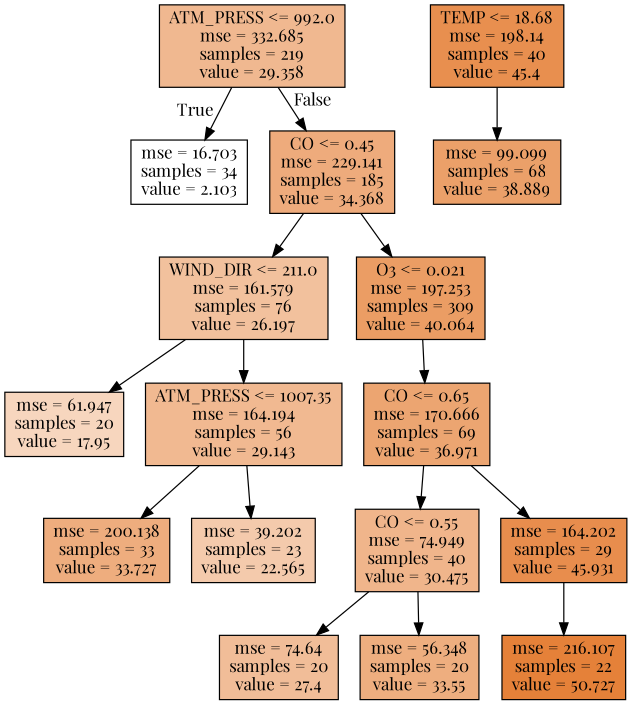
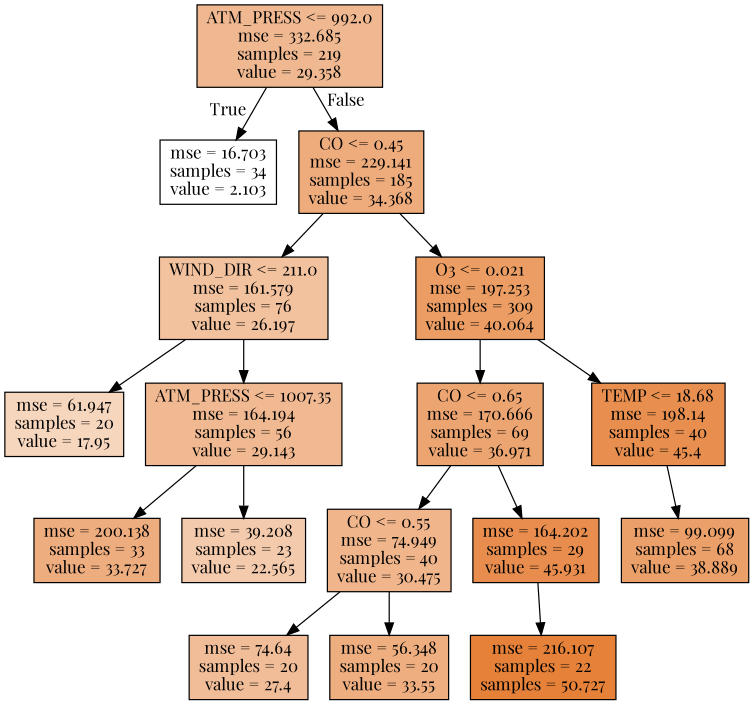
none -> (564, 358)
(253, 550) -> (244, 550)
(564, 667) -> (543, 667)
